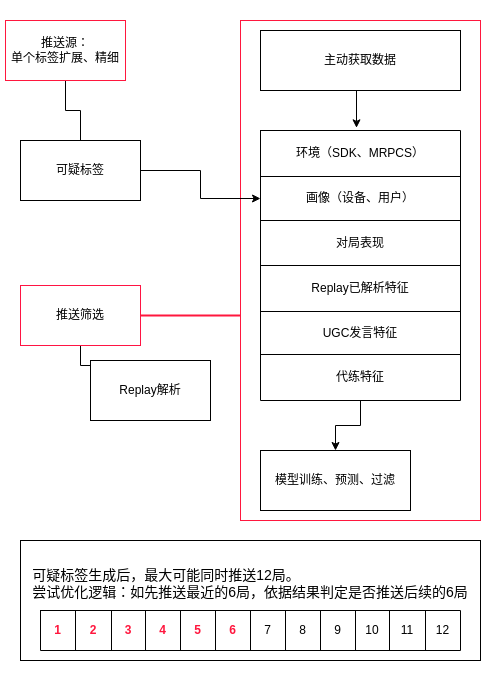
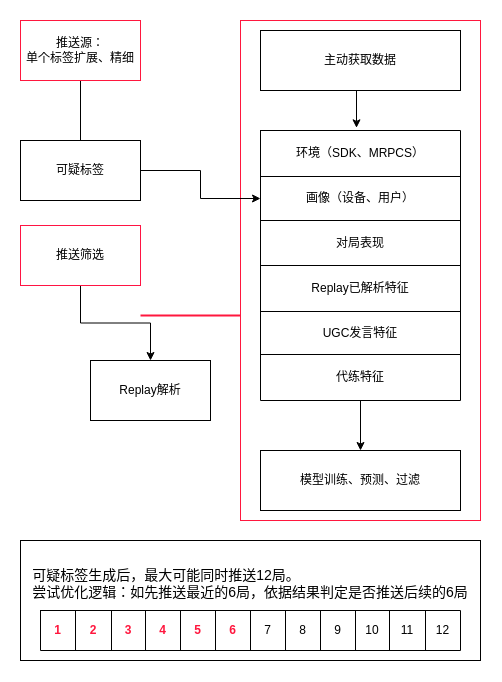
(66, 51) -> (81, 51)
(81, 316) -> (81, 256)
(336, 481) -> (361, 481)
